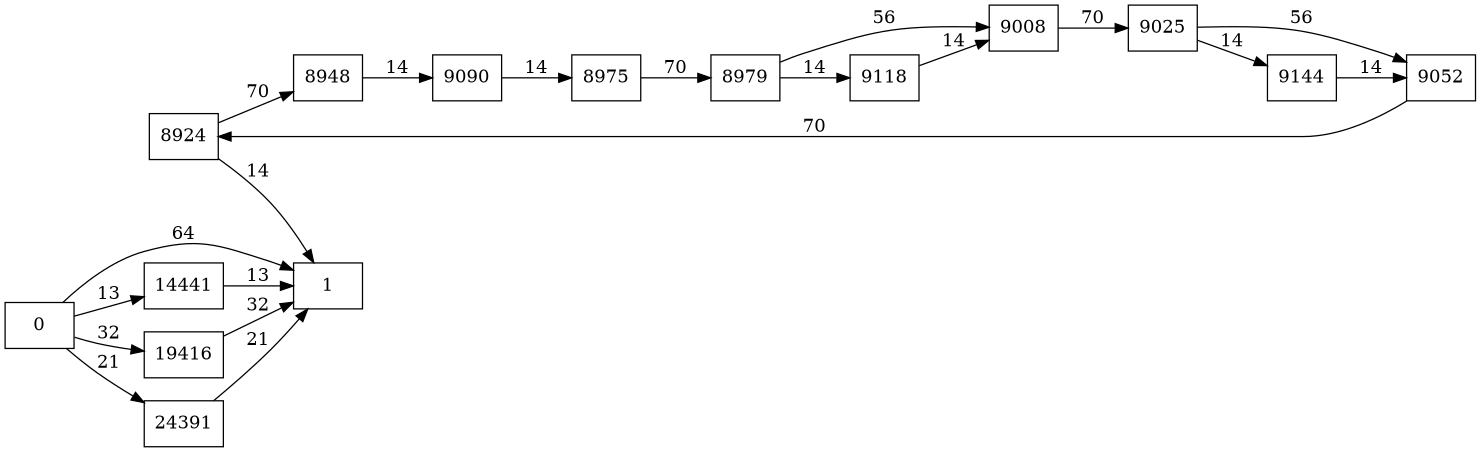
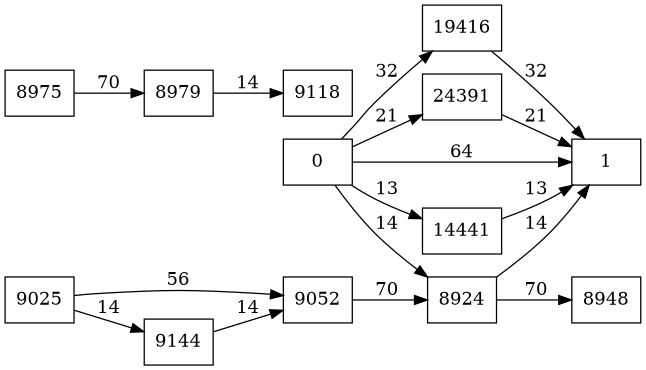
(1024, 28) -> none
(467, 78) -> none
none -> (373, 231)
